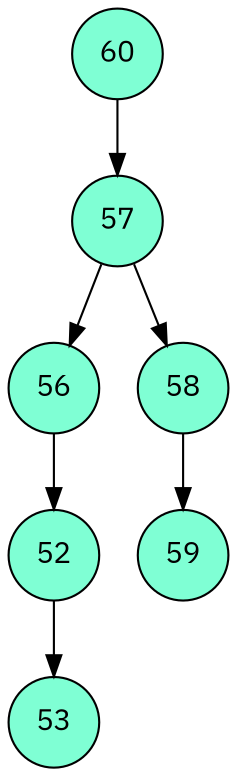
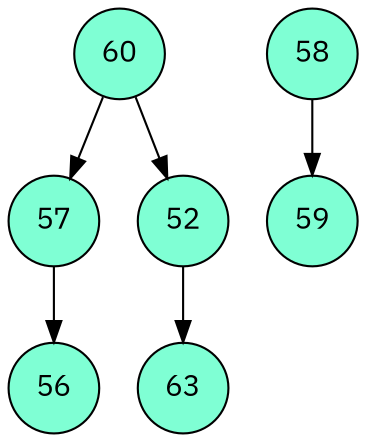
(146, 295) -> none
(54, 461) -> (147, 128)
(54, 722) -> (183, 388)
